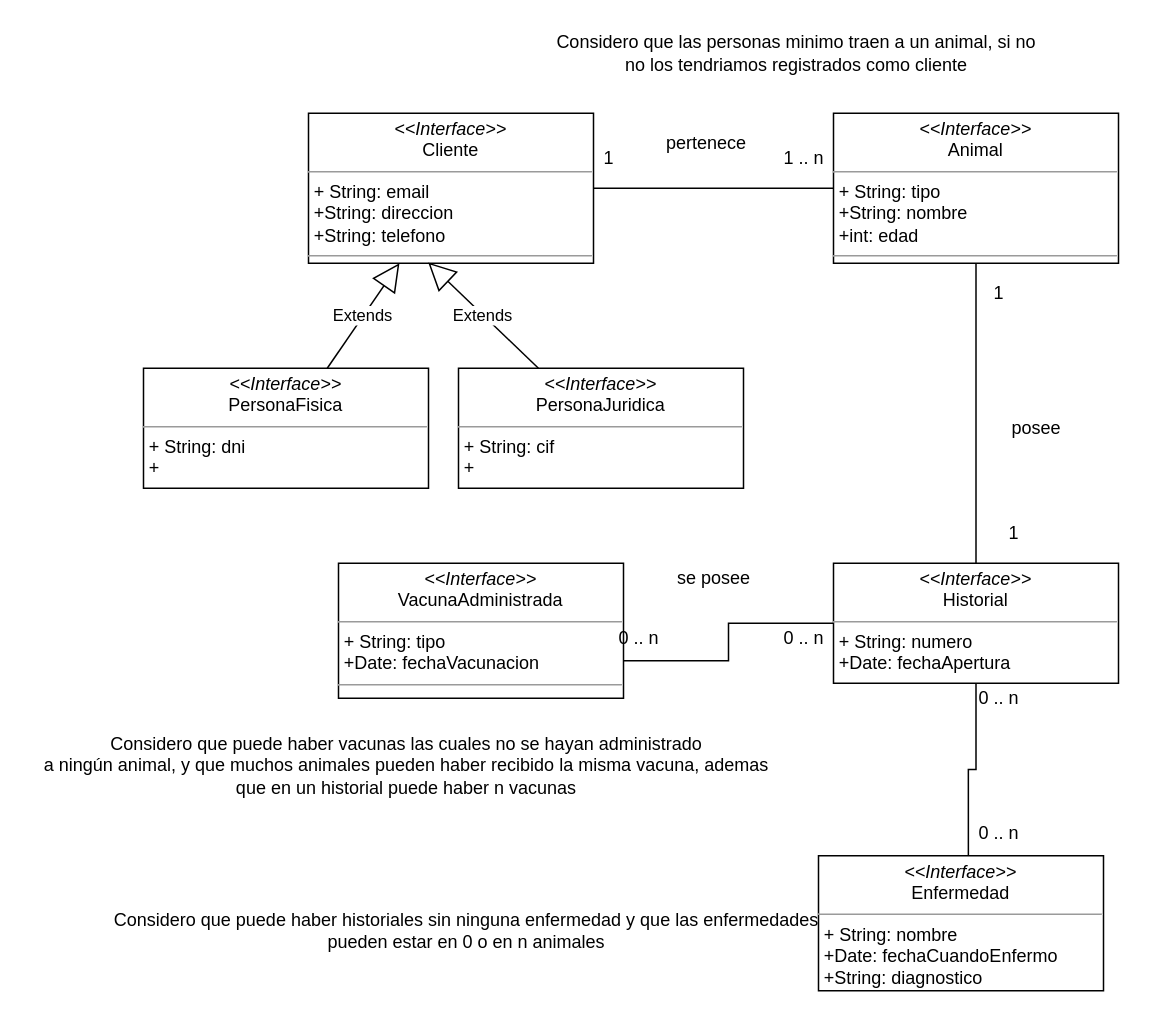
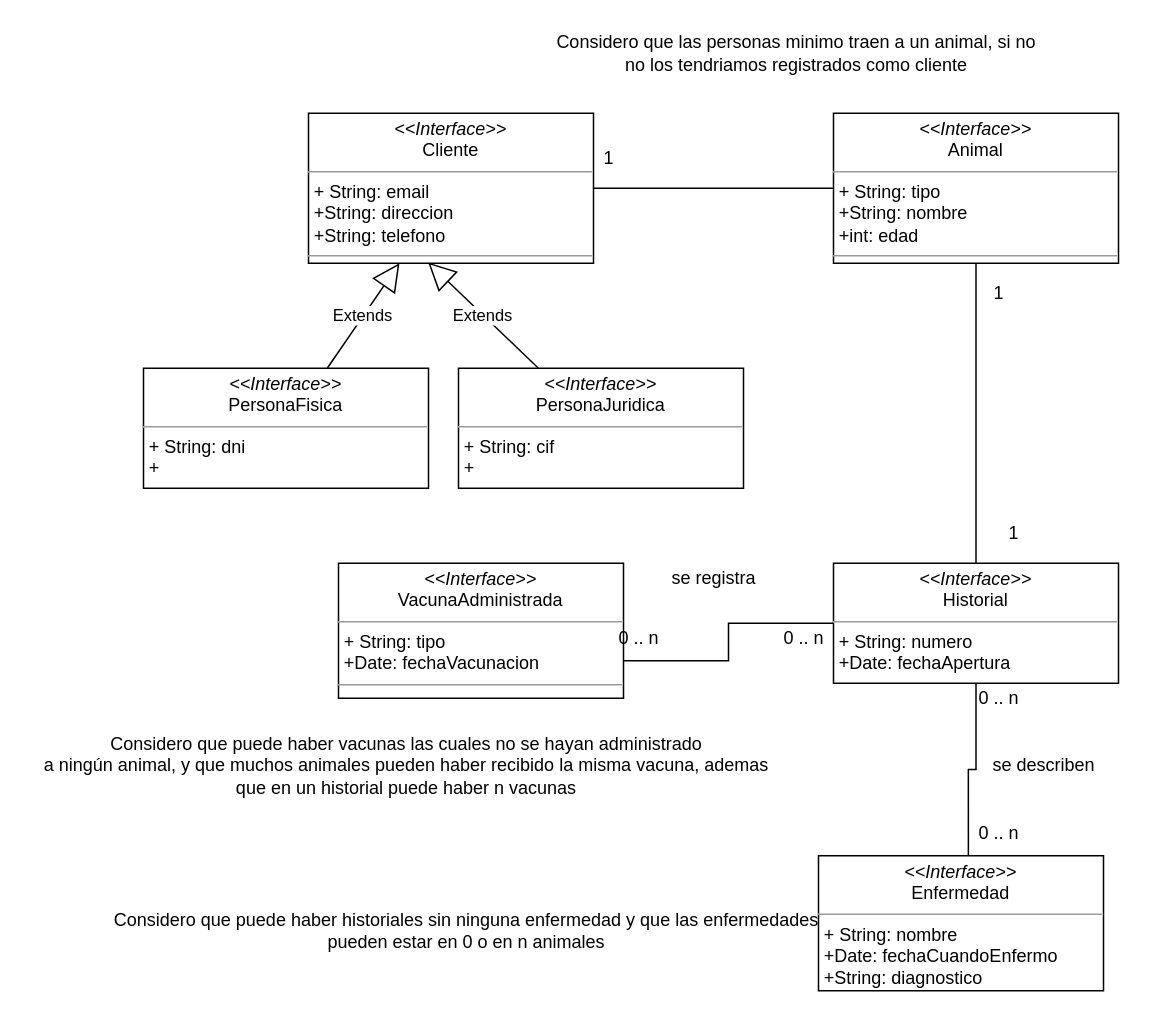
(706, 143) -> none
(803, 158) -> none
(1036, 428) -> none
(714, 578) -> (714, 578)
none -> (1043, 766)
